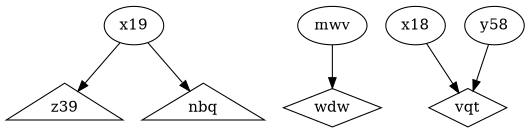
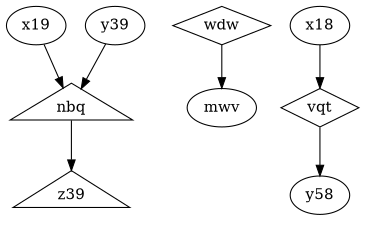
none -> (115, 26)
(332, 61) -> (222, 61)
(103, 63) -> (71, 140)
(483, 63) -> (320, 146)
